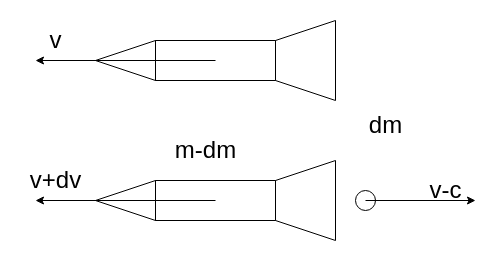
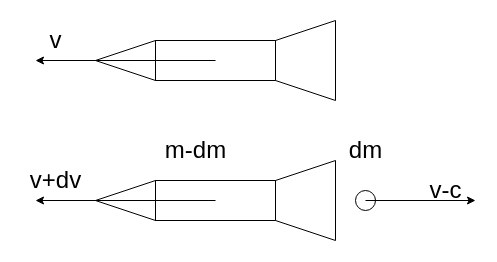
(386, 126) -> (366, 151)
(206, 151) -> (196, 151)
